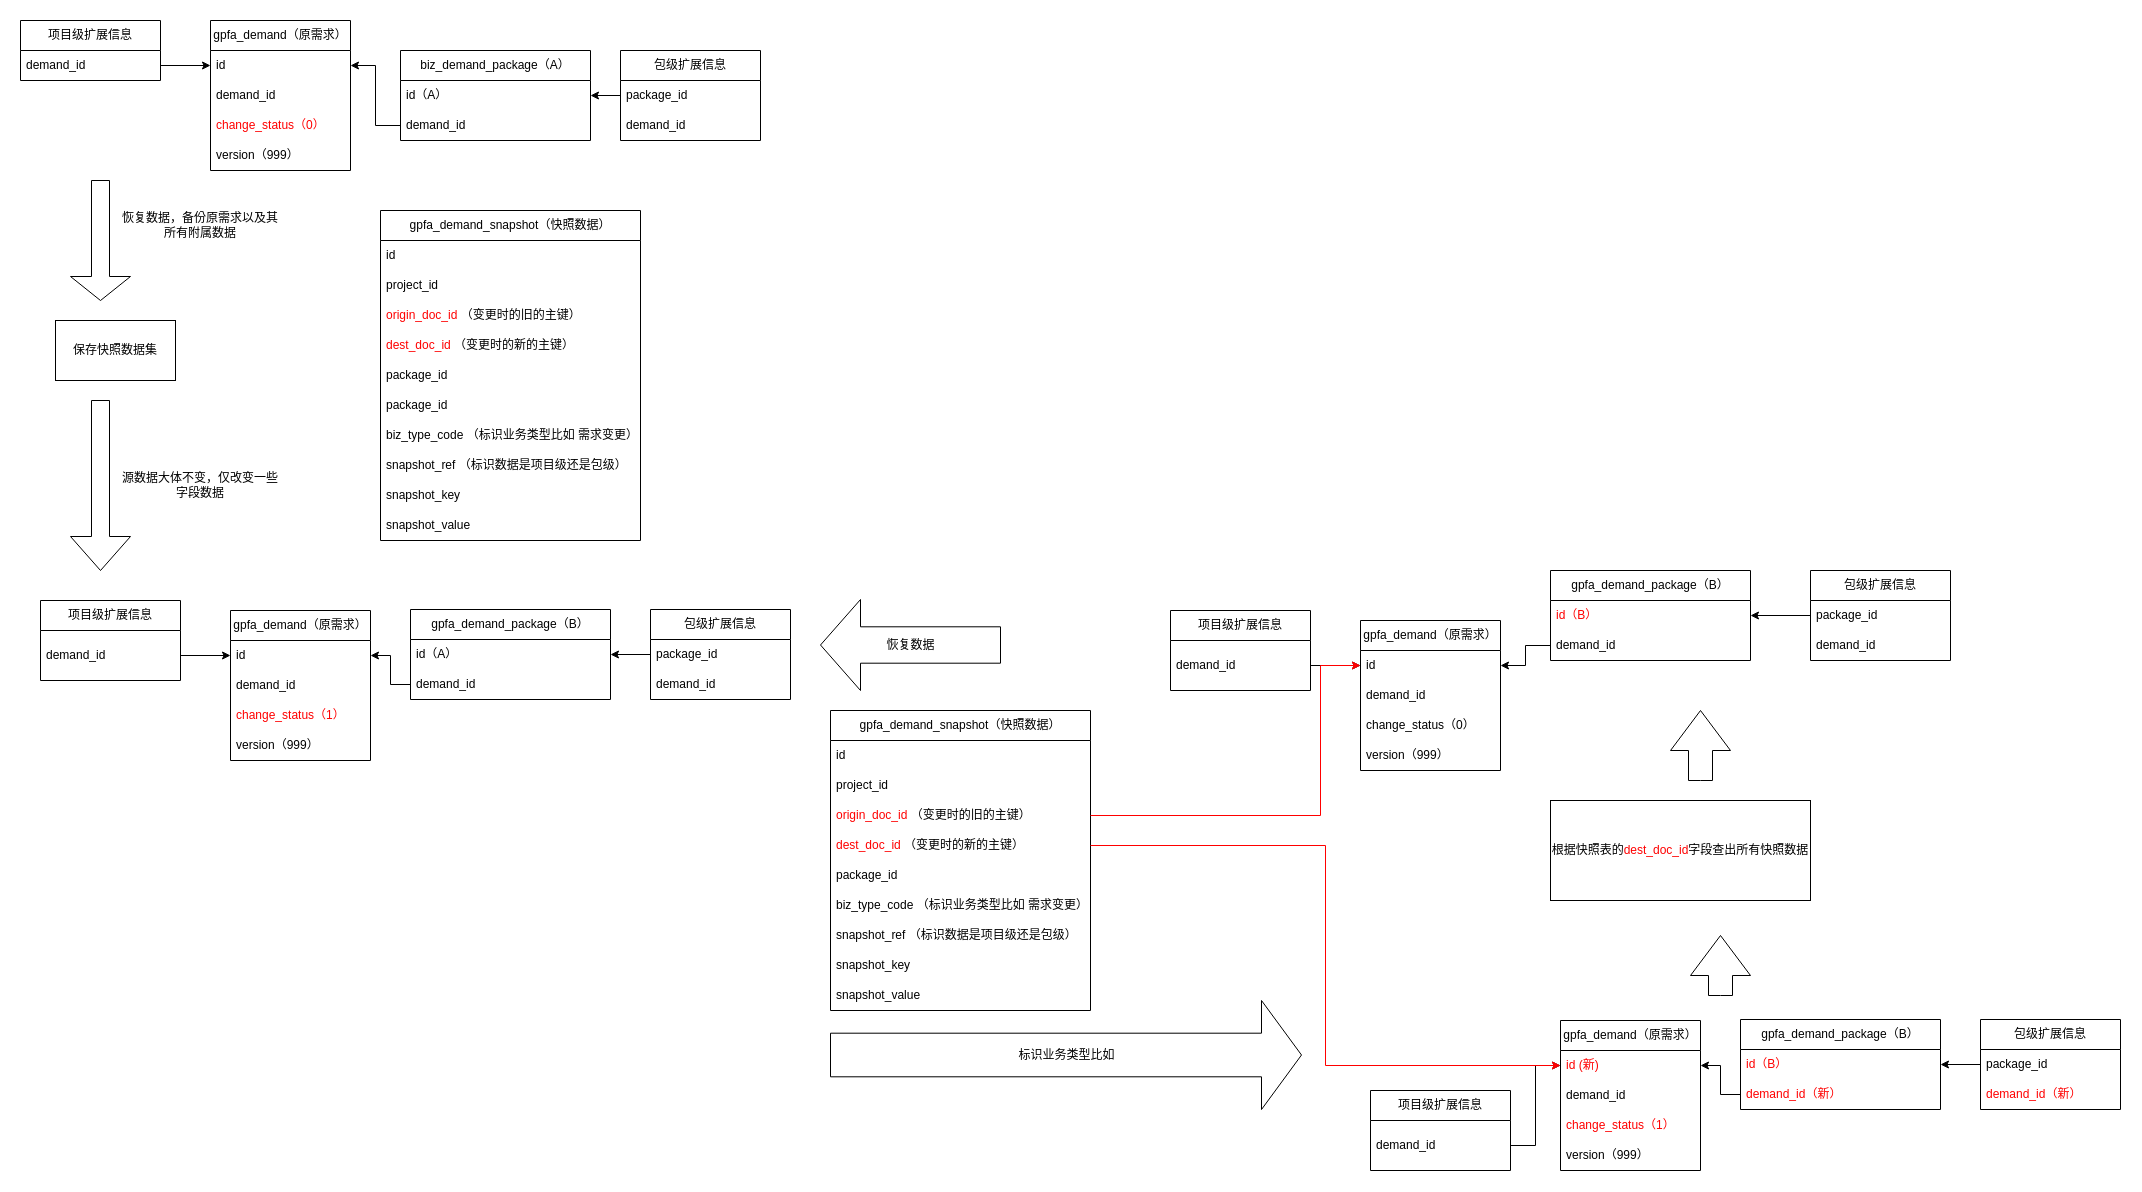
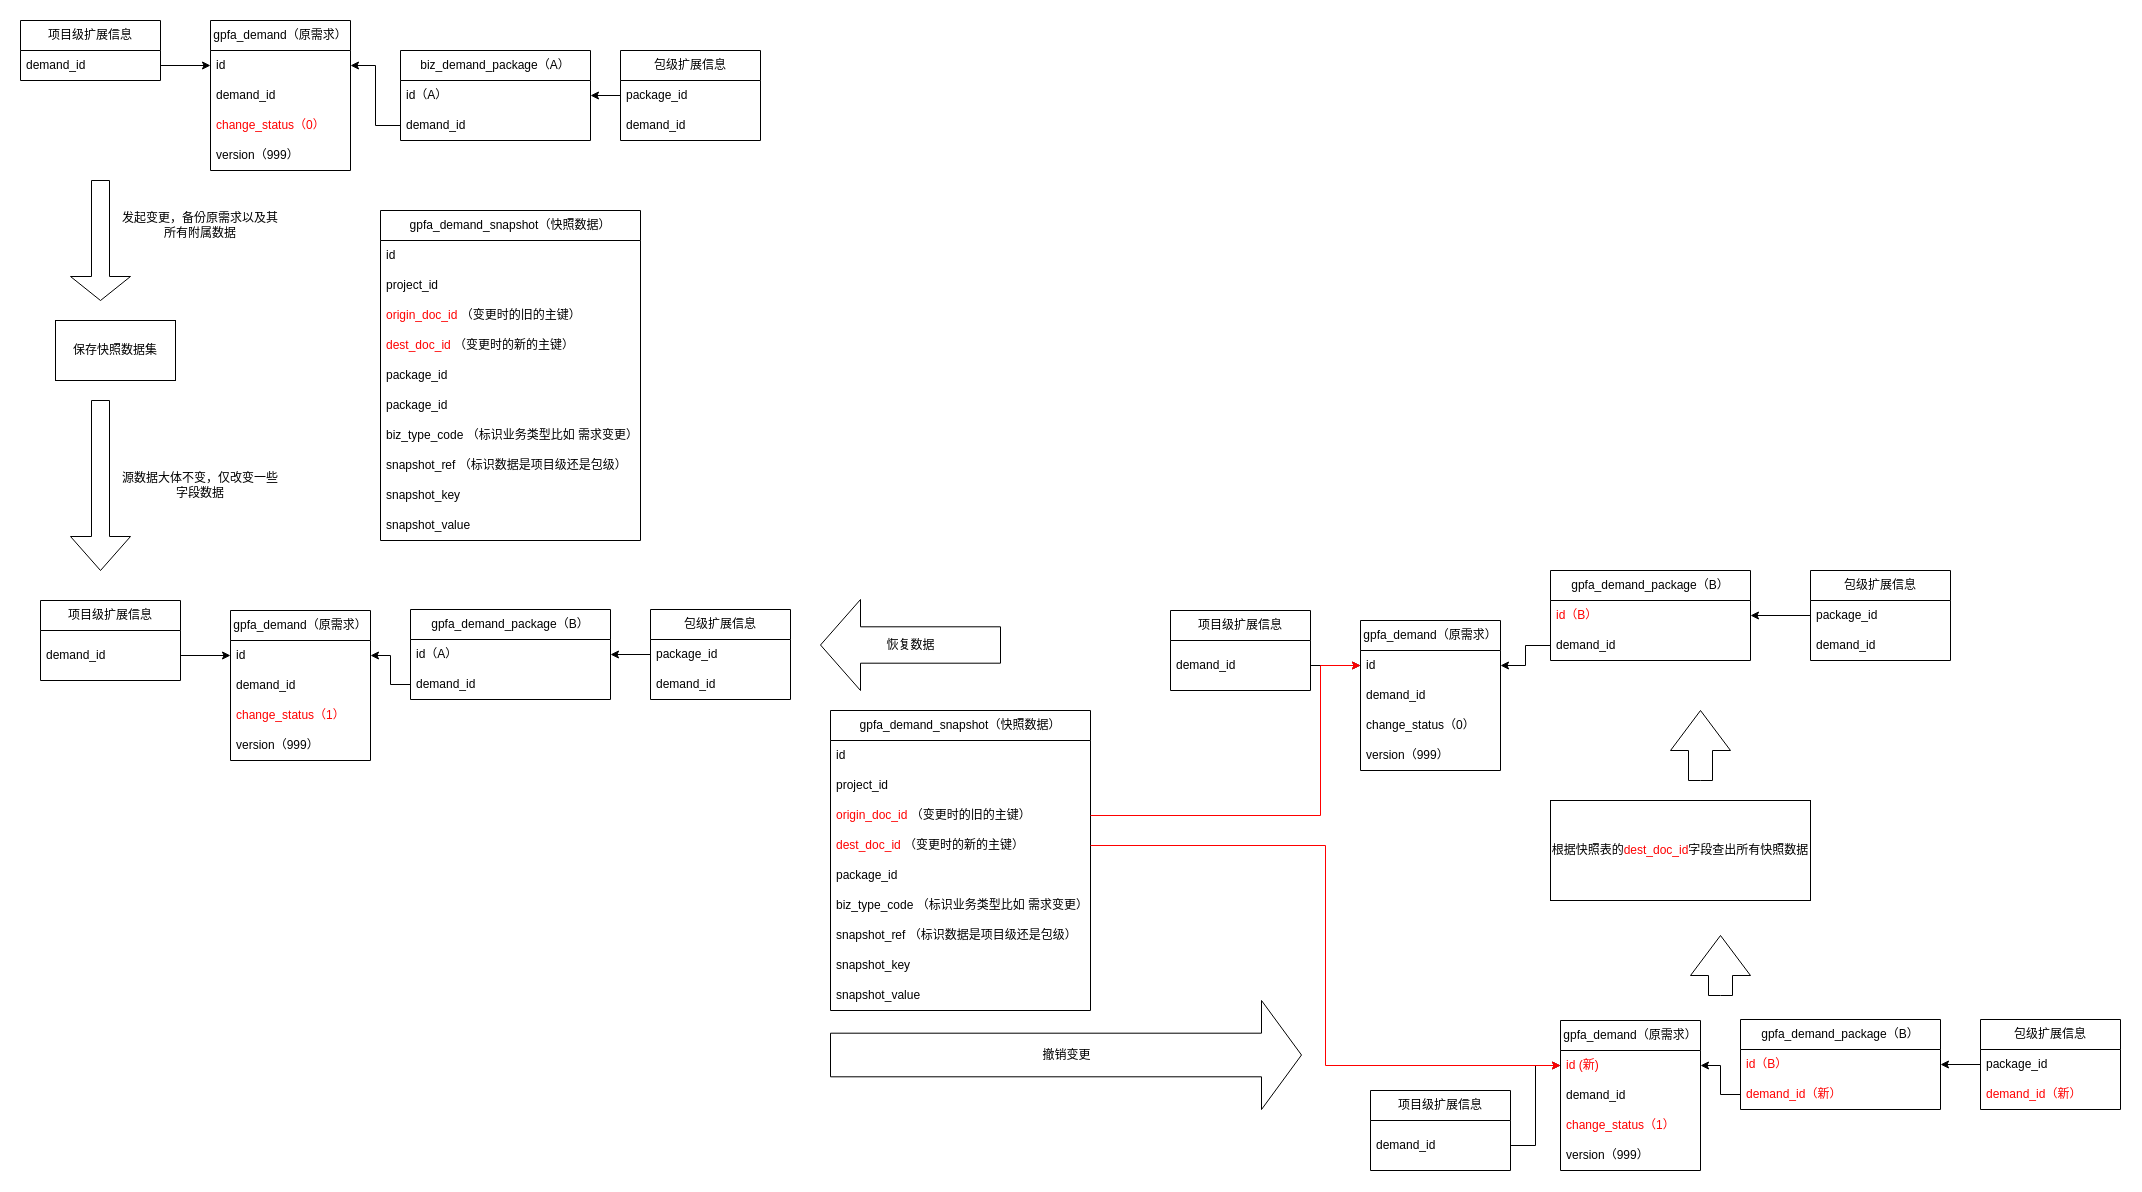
(201, 226) -> (201, 226)
(1067, 1056) -> (1067, 1056)
